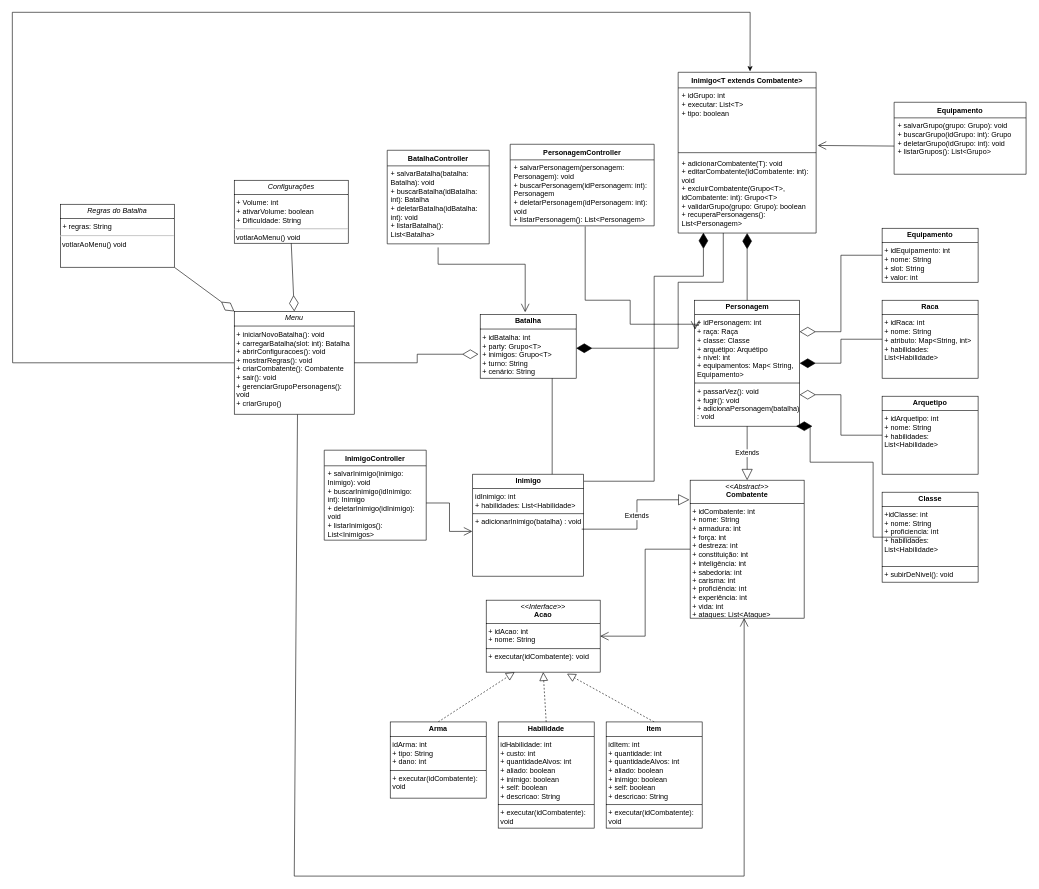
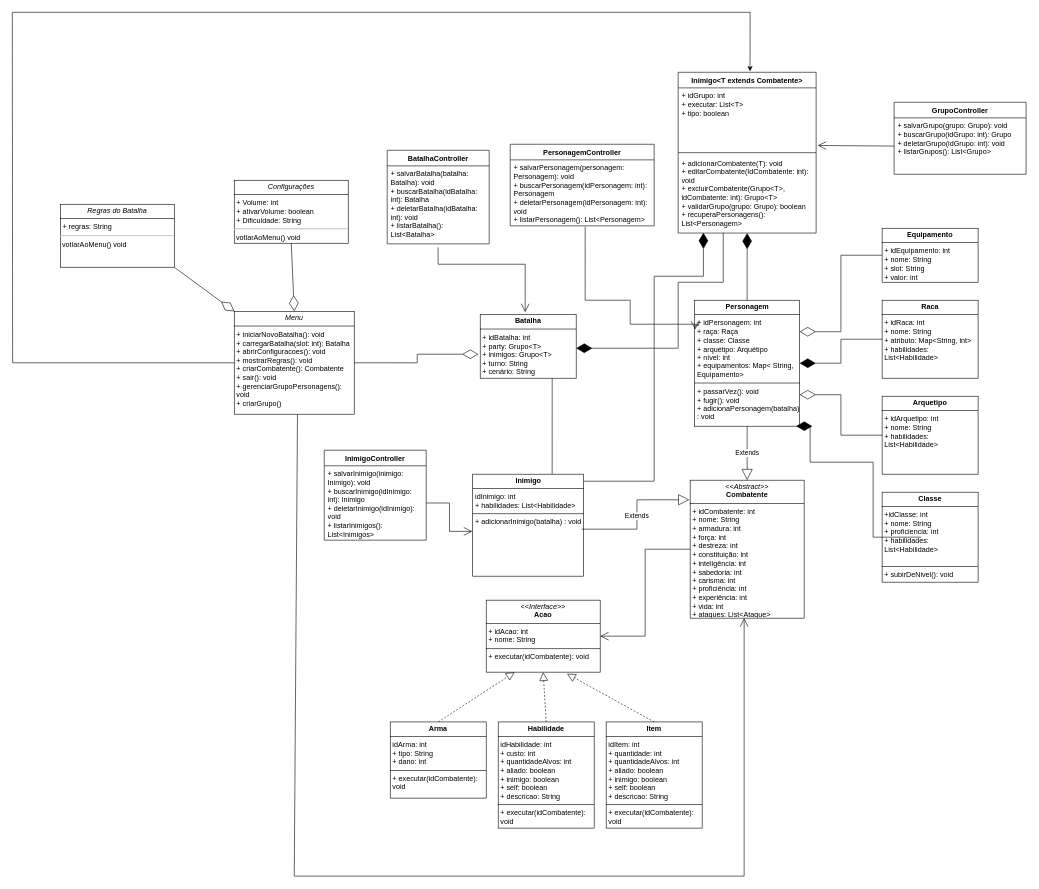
(960, 111) -> (960, 111)
